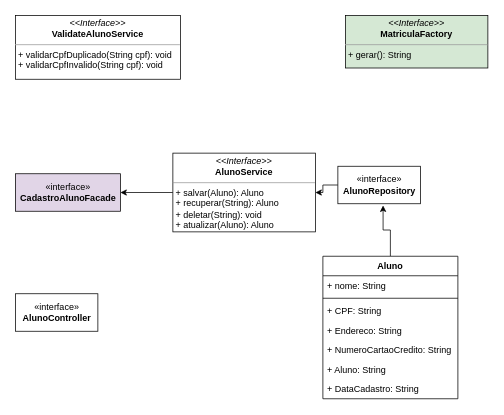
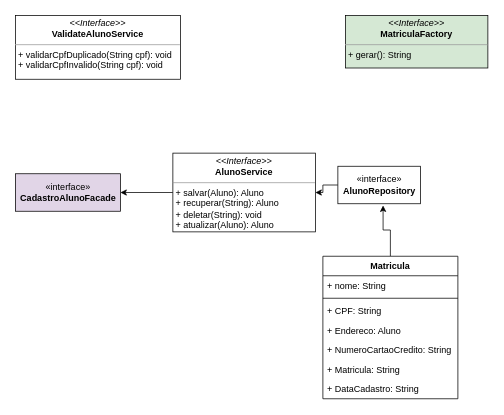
(390, 266) -> (390, 266)
(57, 312) -> none
(368, 331) -> (365, 331)
(359, 370) -> (368, 370)
